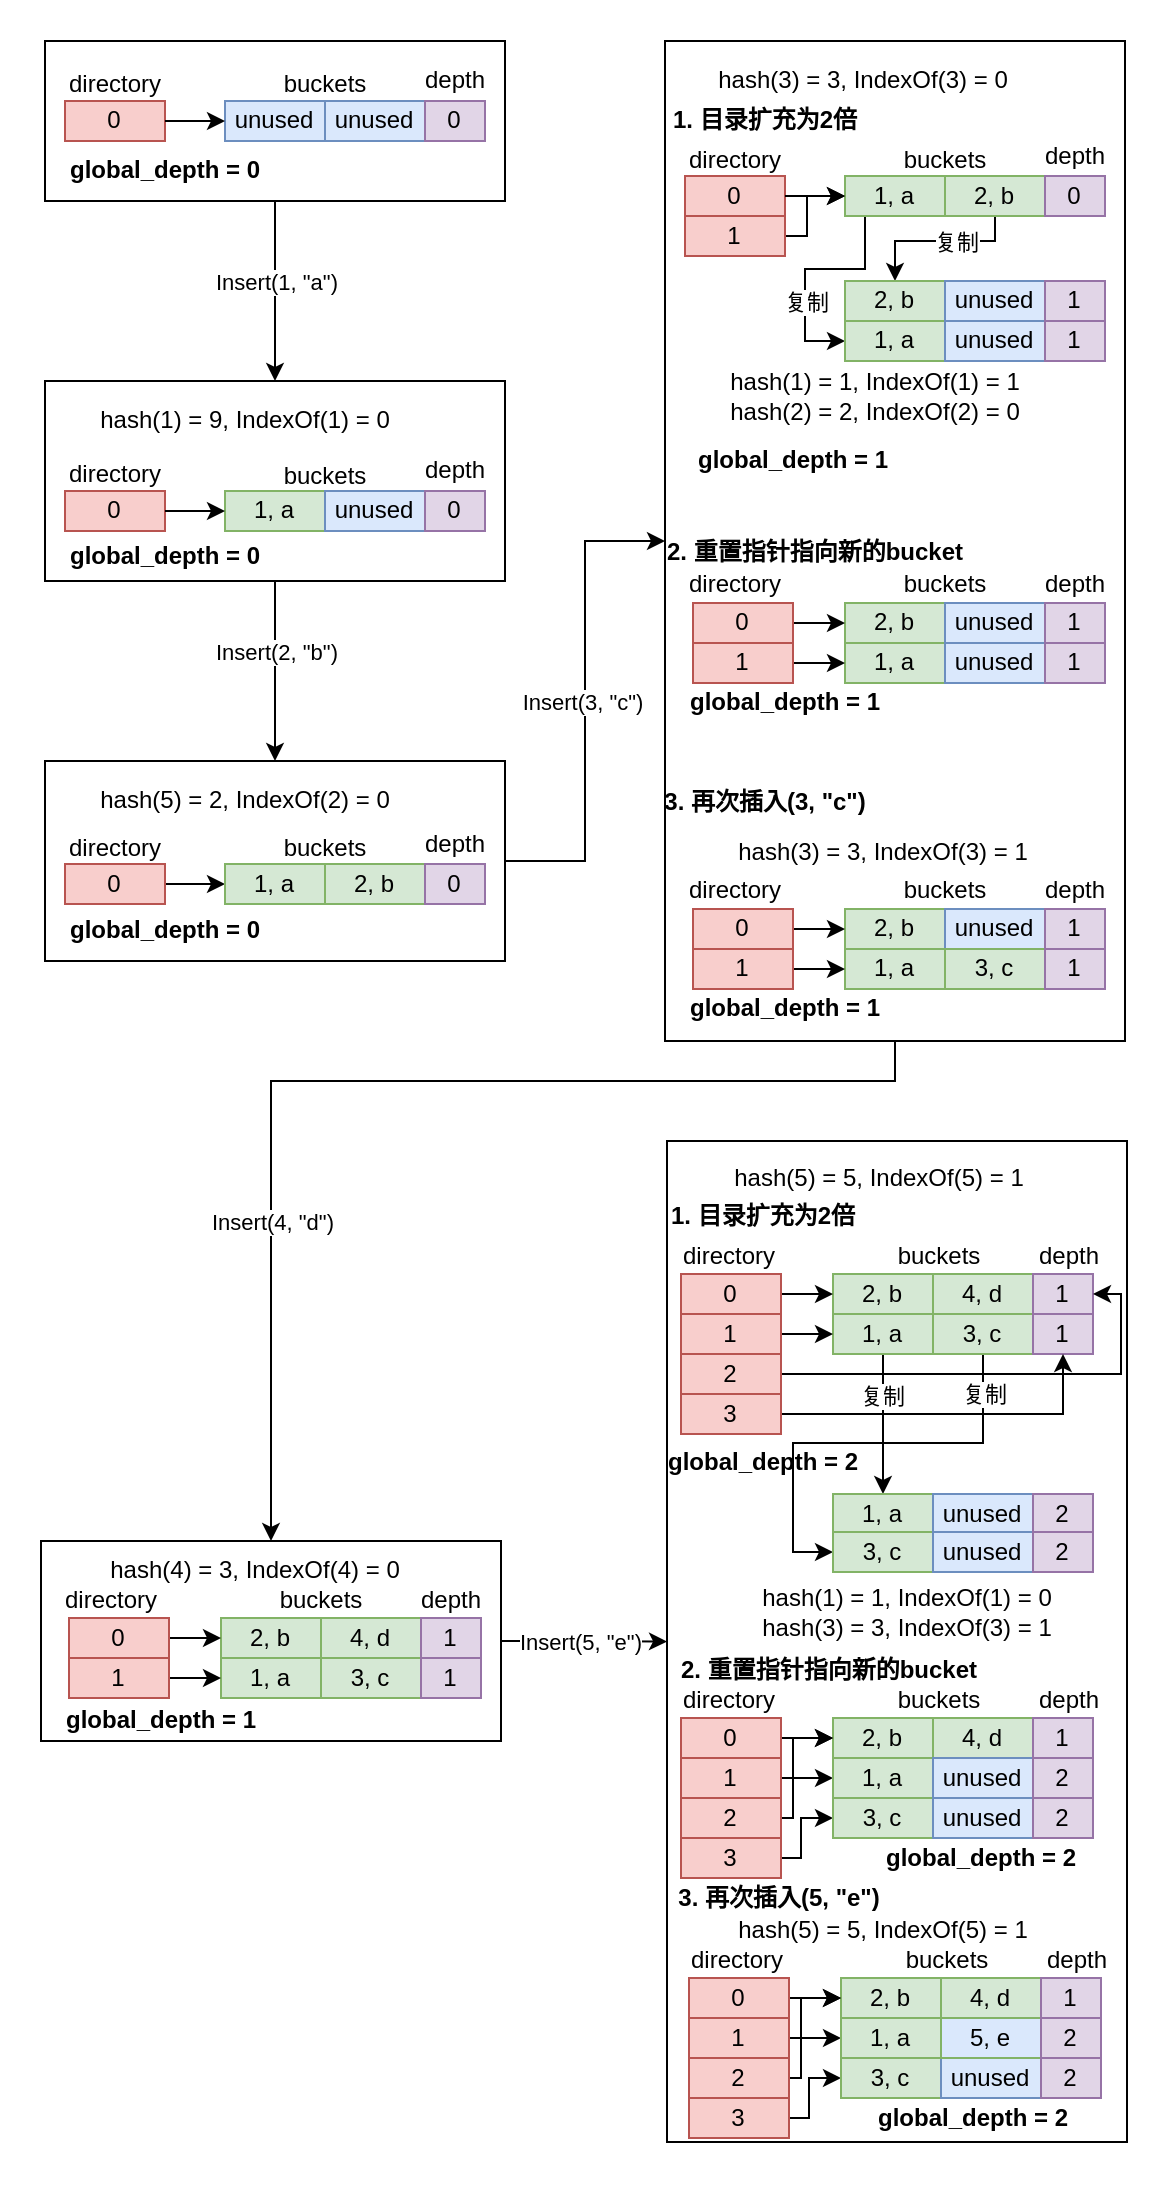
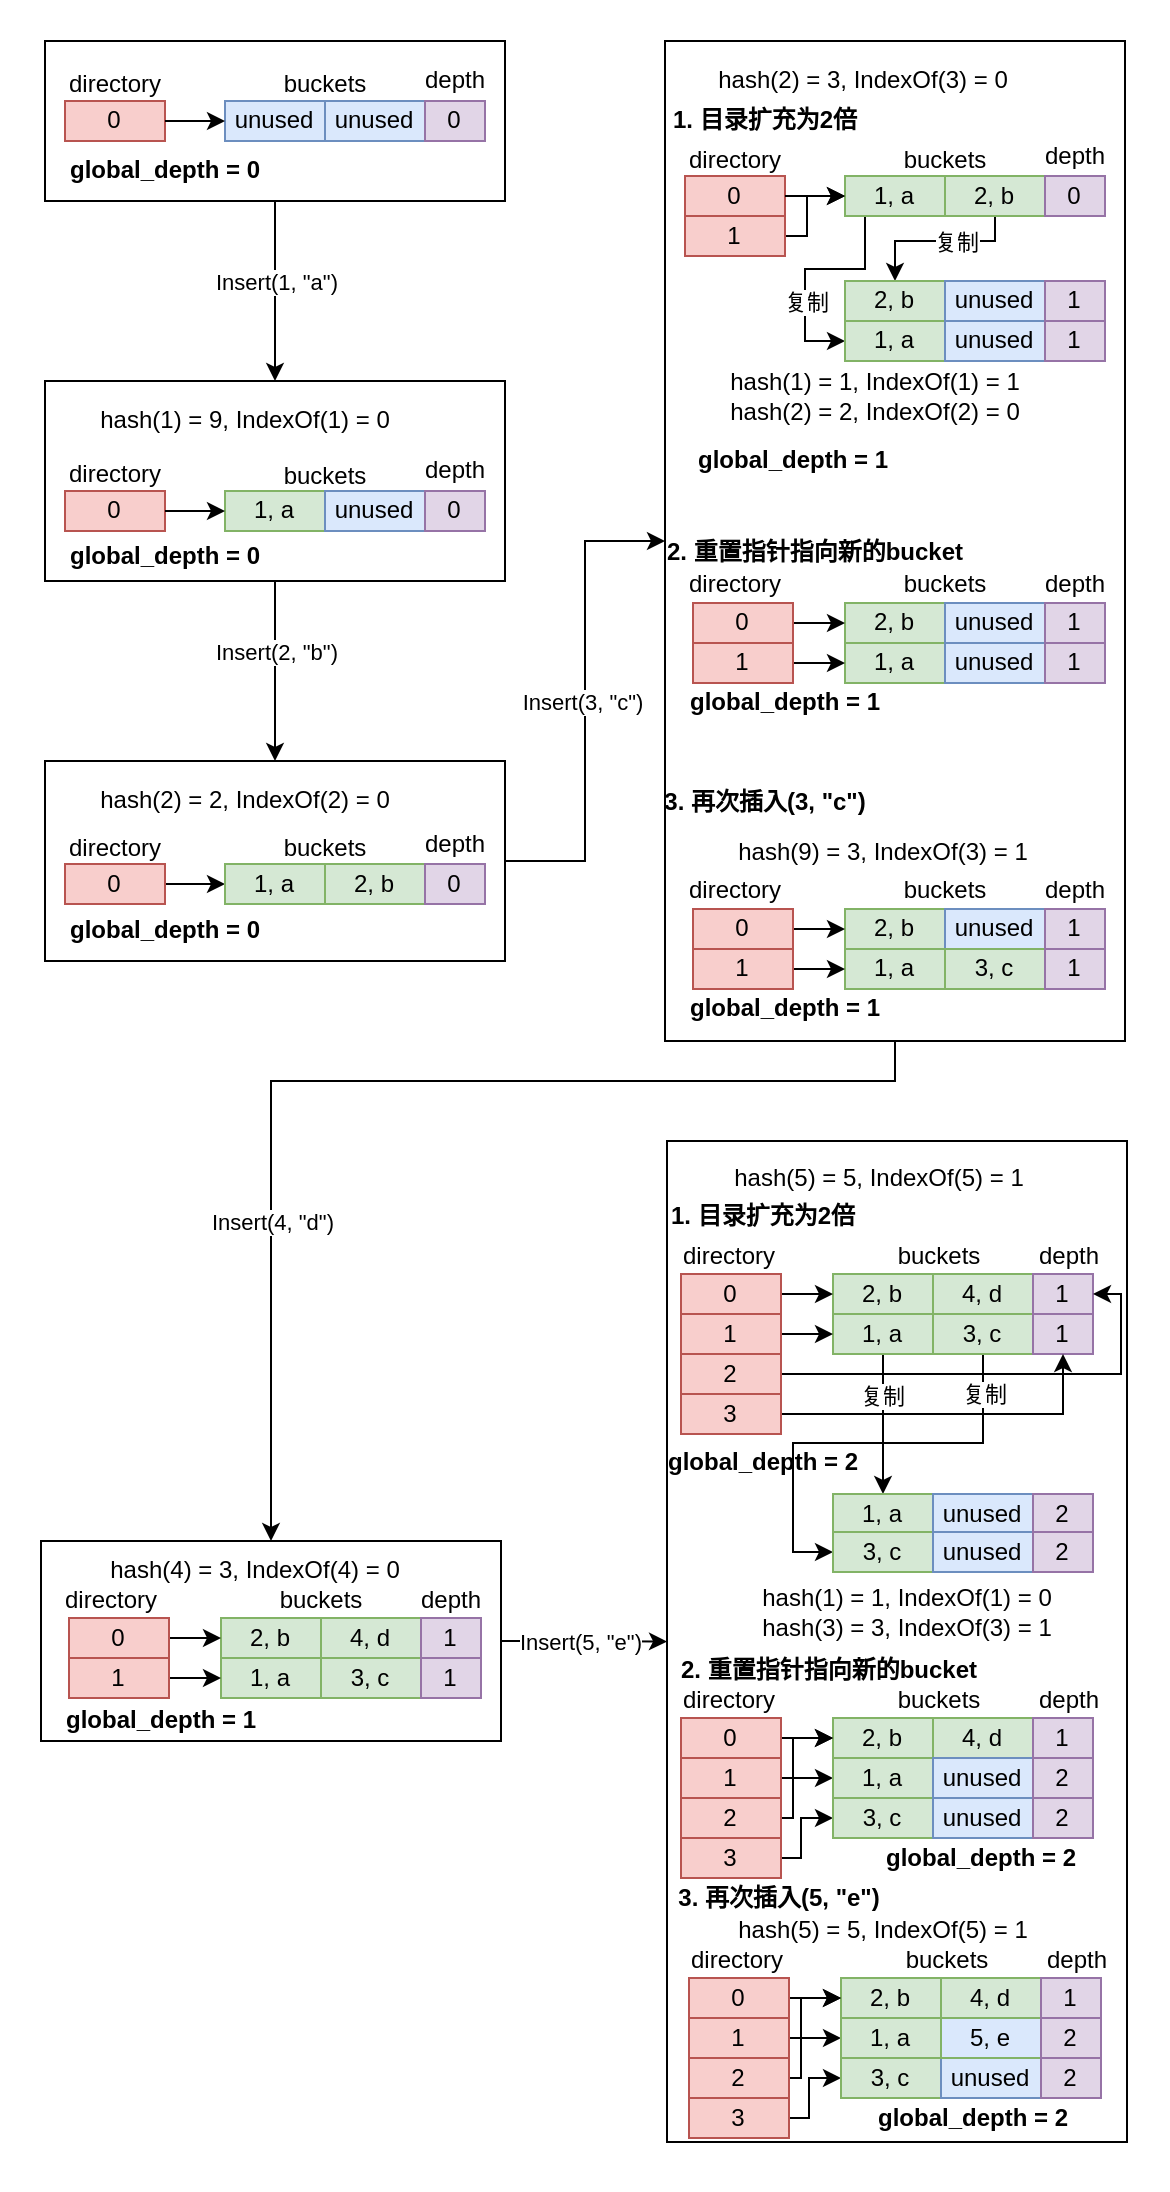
(864, 81) -> (864, 81)
(246, 801) -> (246, 801)
(884, 853) -> (884, 853)
